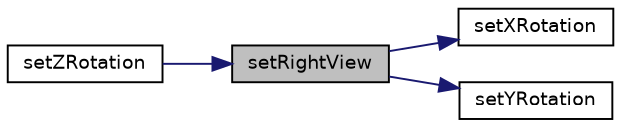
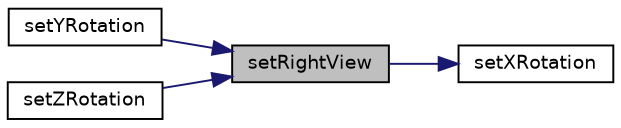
(414, 81) -> (187, 44)
